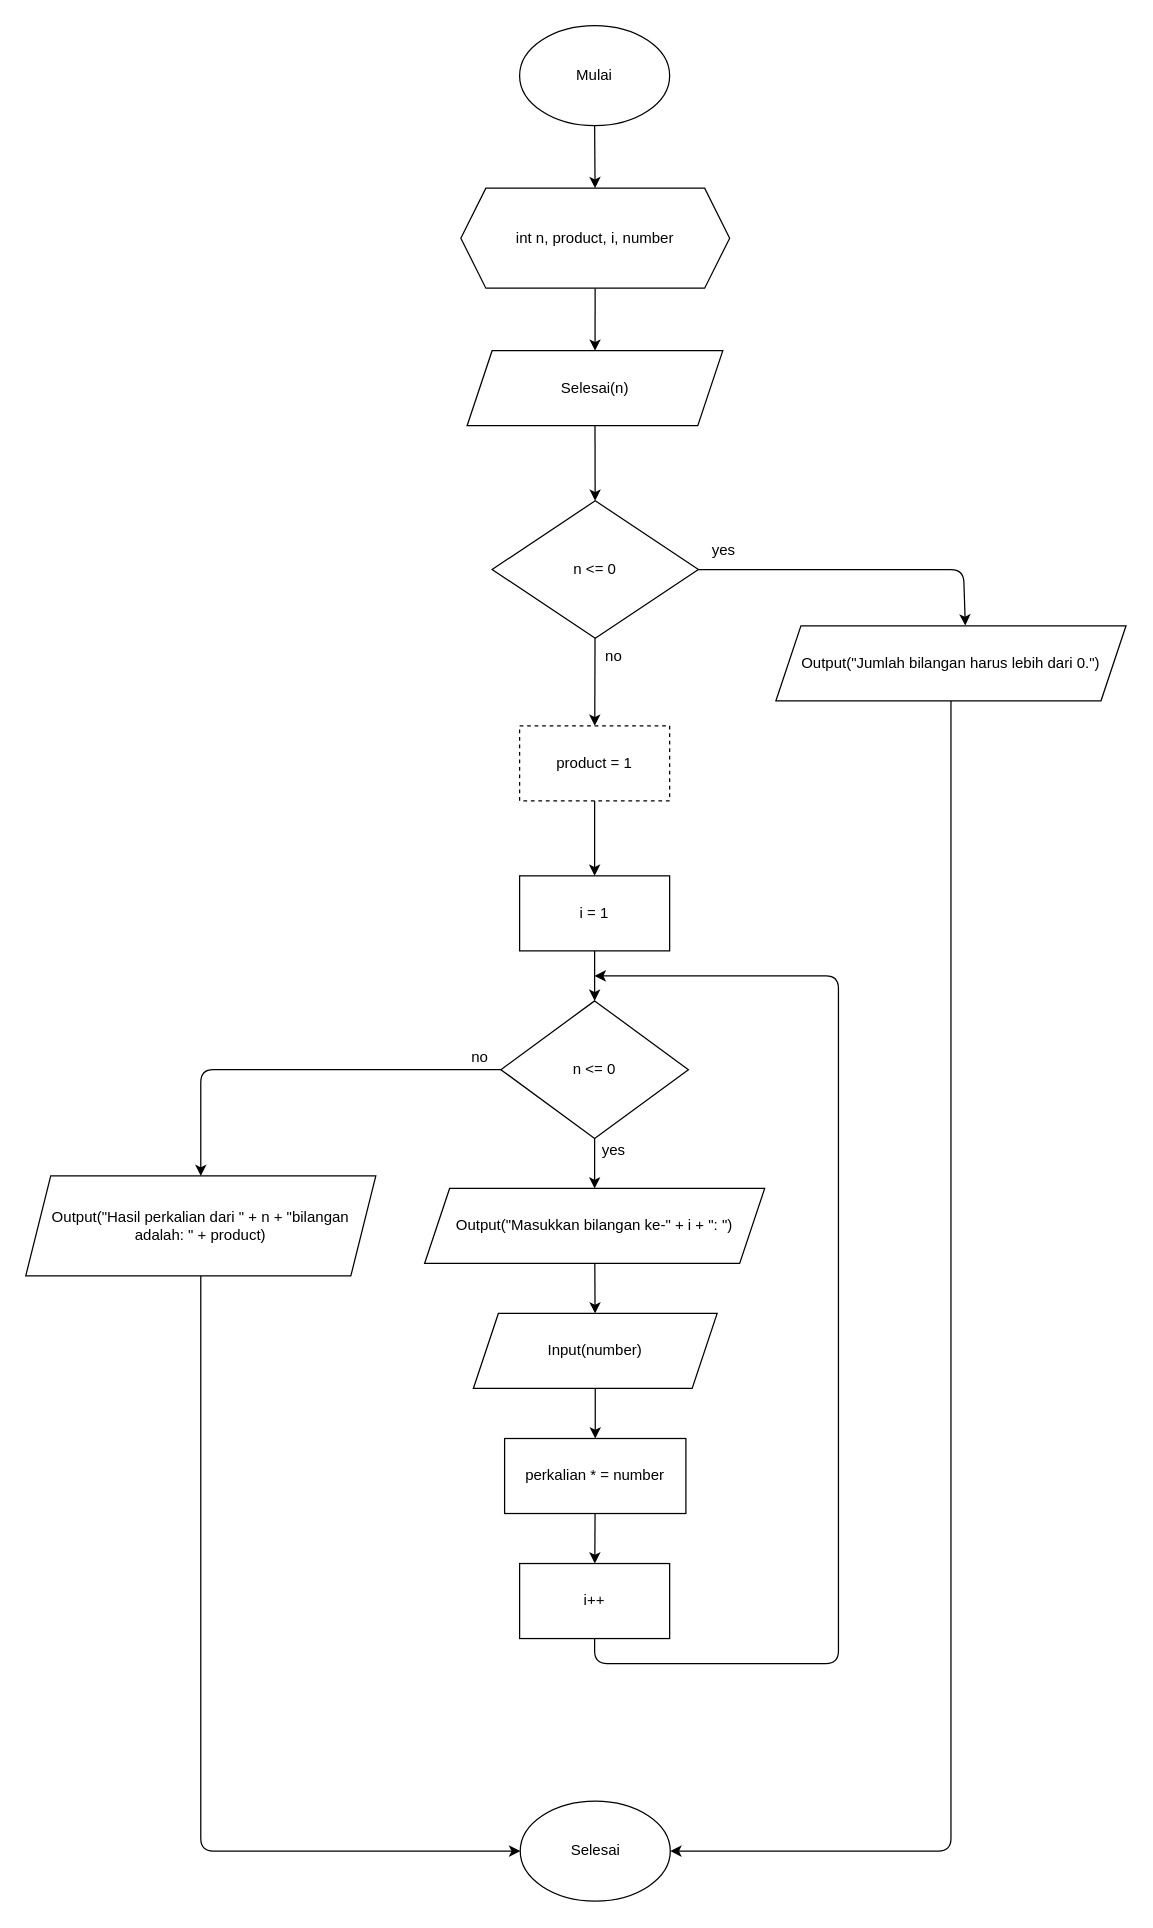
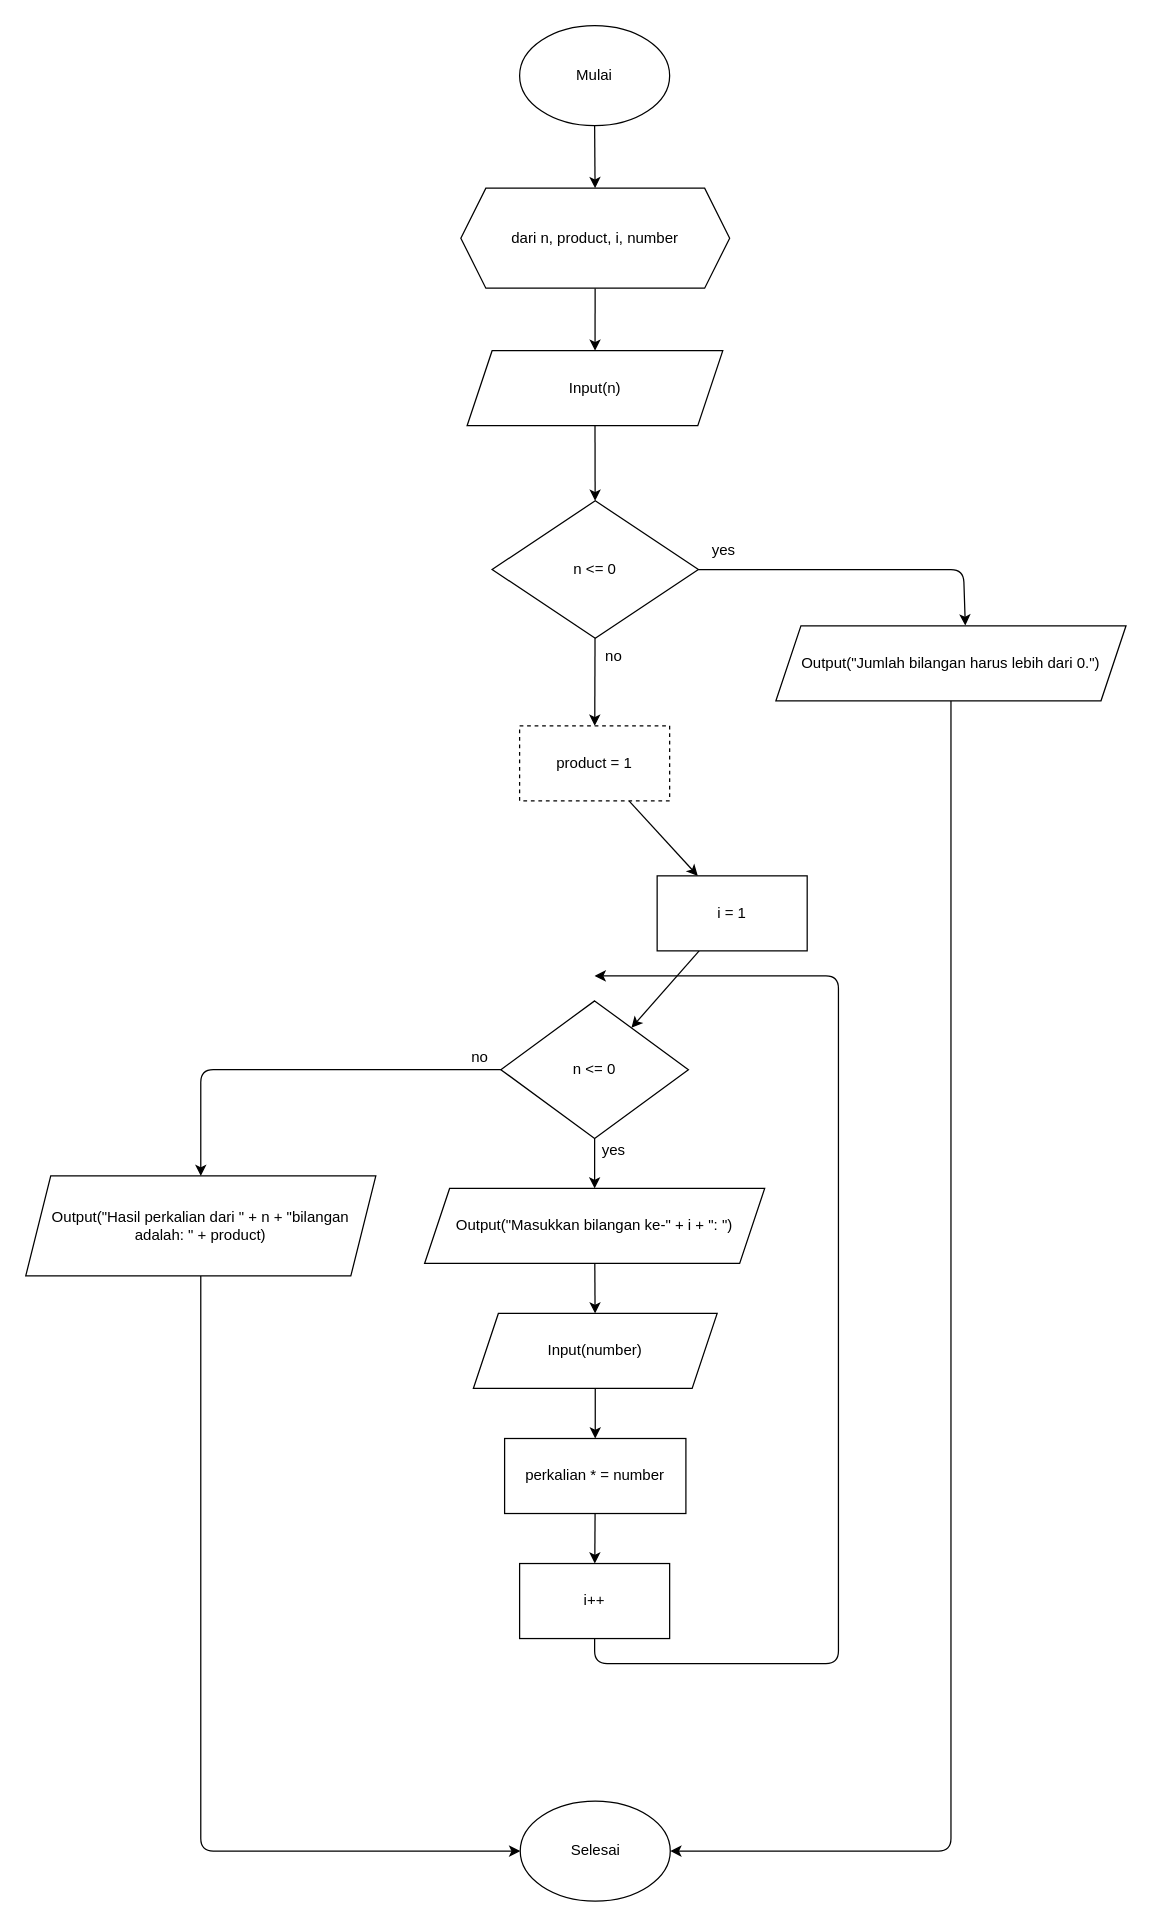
(595, 238) -> (595, 238)
(595, 388) -> (595, 388)
(594, 913) -> (732, 913)
